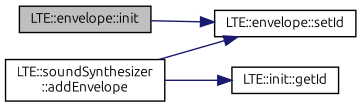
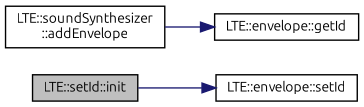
(85, 19) -> (85, 88)
(192, 50) -> none
(285, 80) -> (287, 27)
